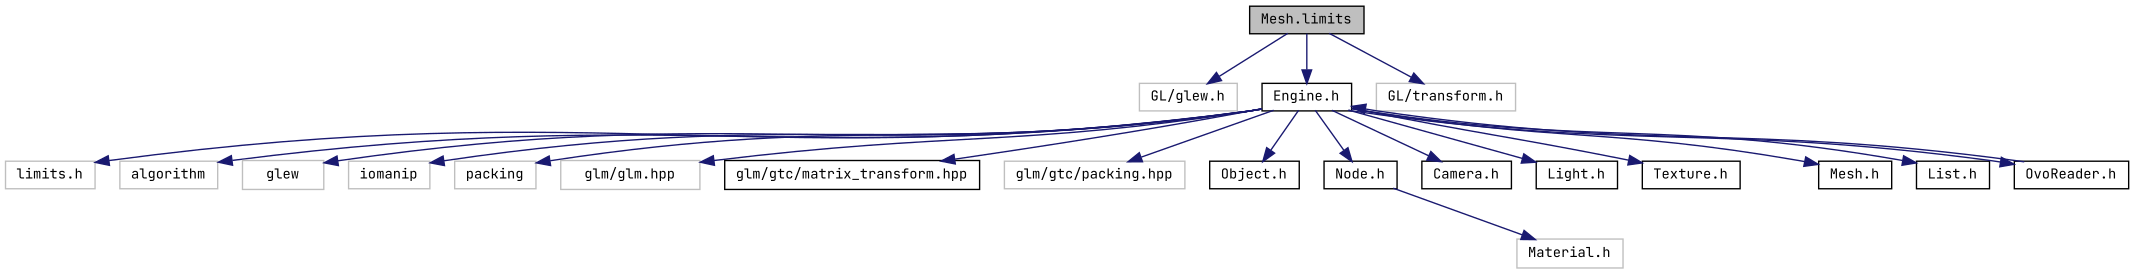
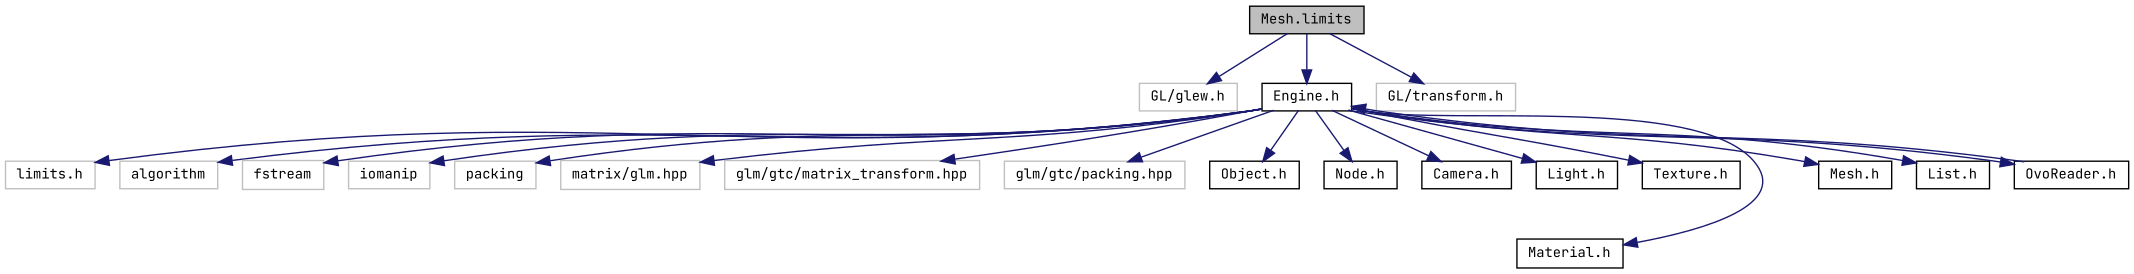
(283, 175) -> (283, 175)
(630, 175) -> (630, 175)
(852, 175) -> (852, 175)
(1458, 212) -> (1641, 122)
(1570, 254) -> (1570, 254)
